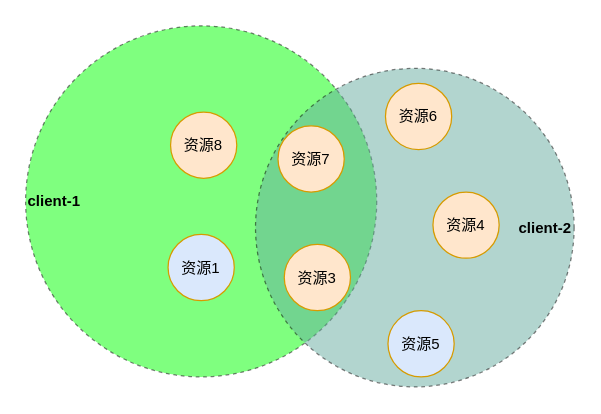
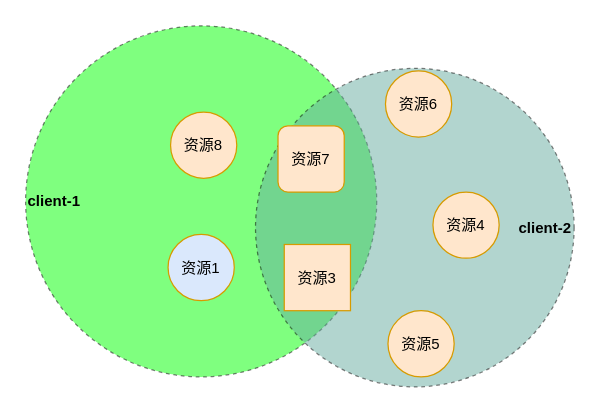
(419, 116) -> (419, 104)
(311, 159) -> (311, 159)
(318, 278) -> (318, 278)
(421, 344) -> (421, 344)
